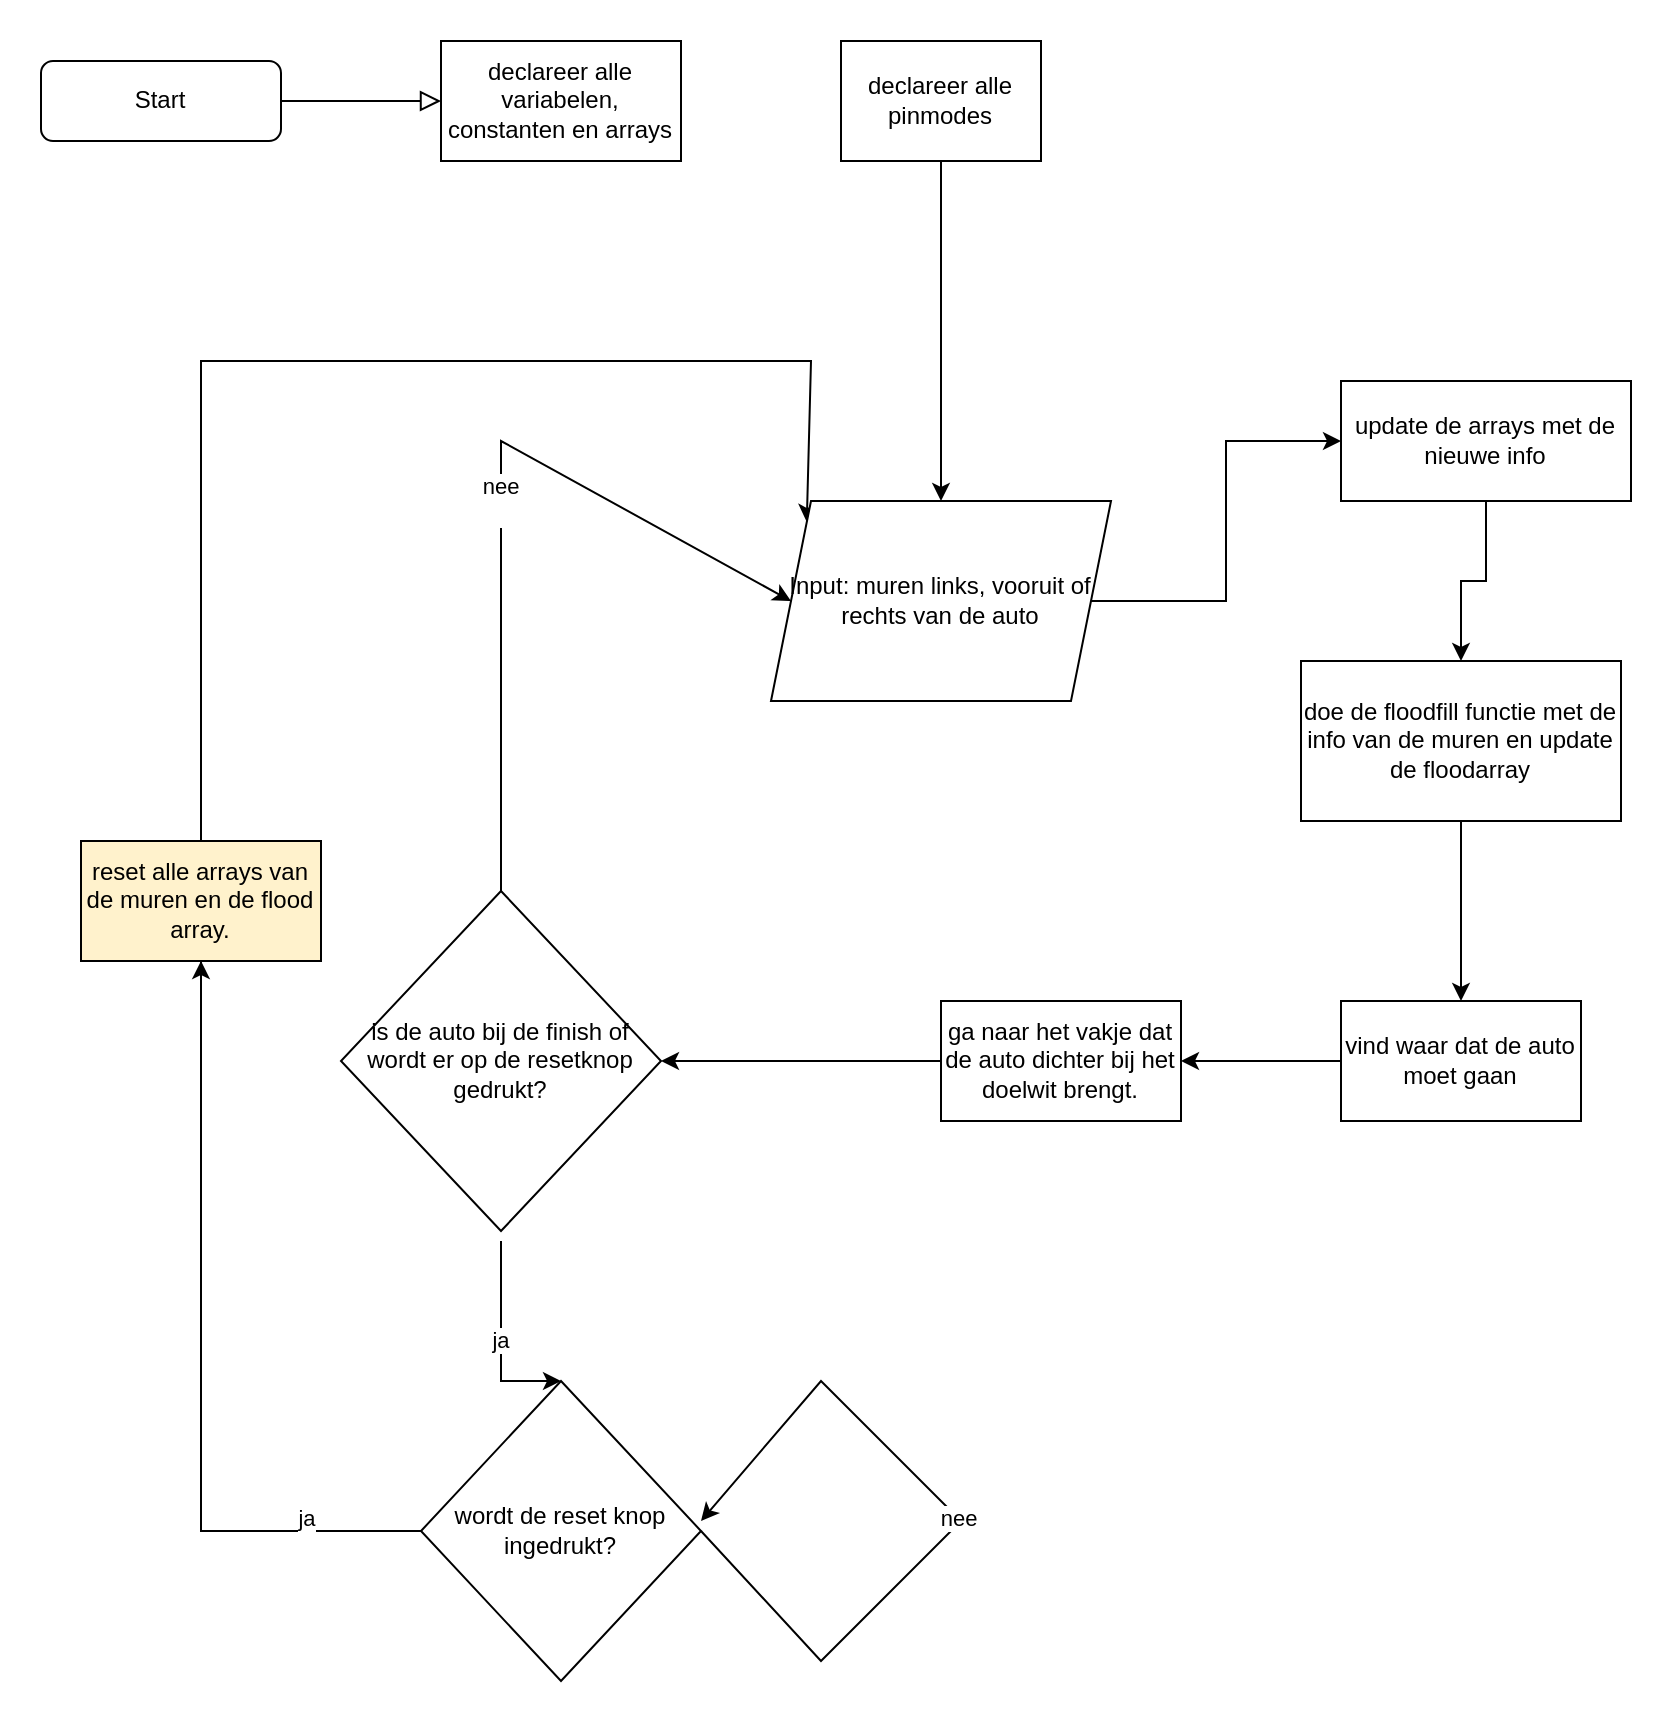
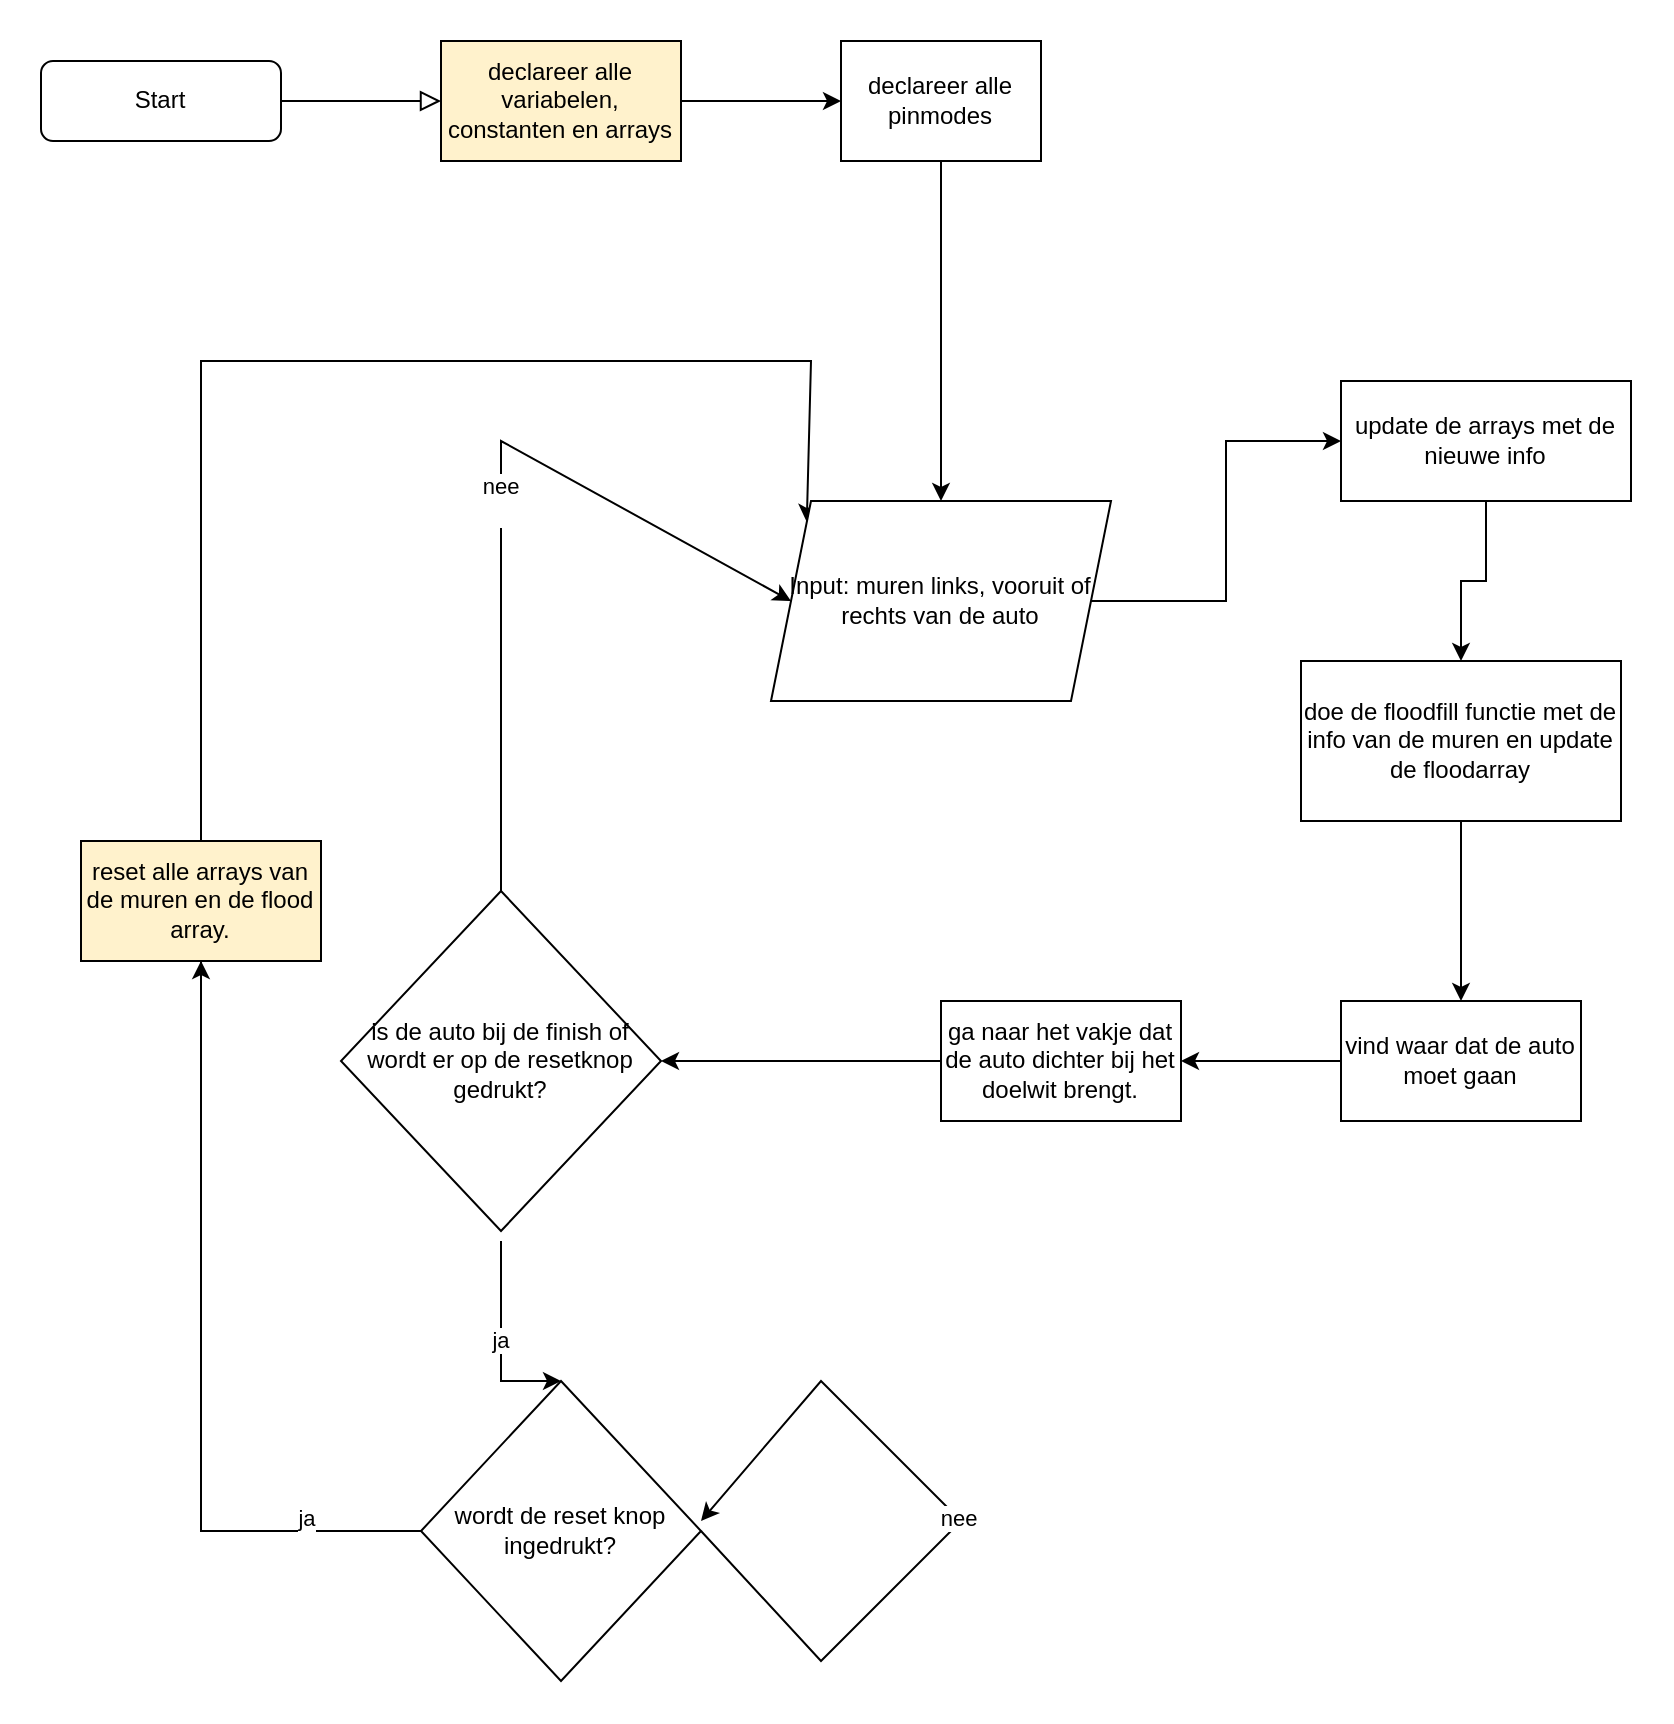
(561, 101) -> (561, 101)
none -> (754, 101)
